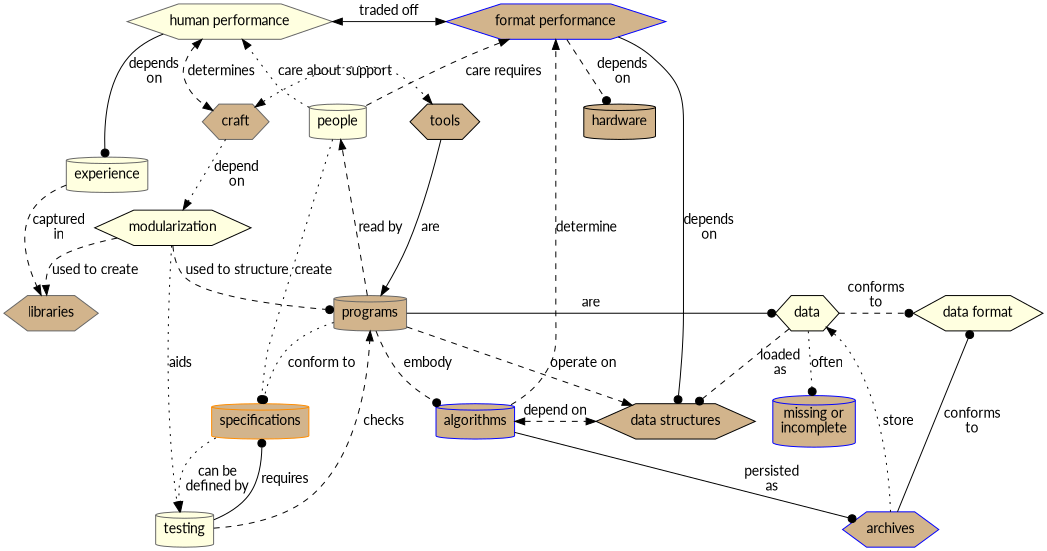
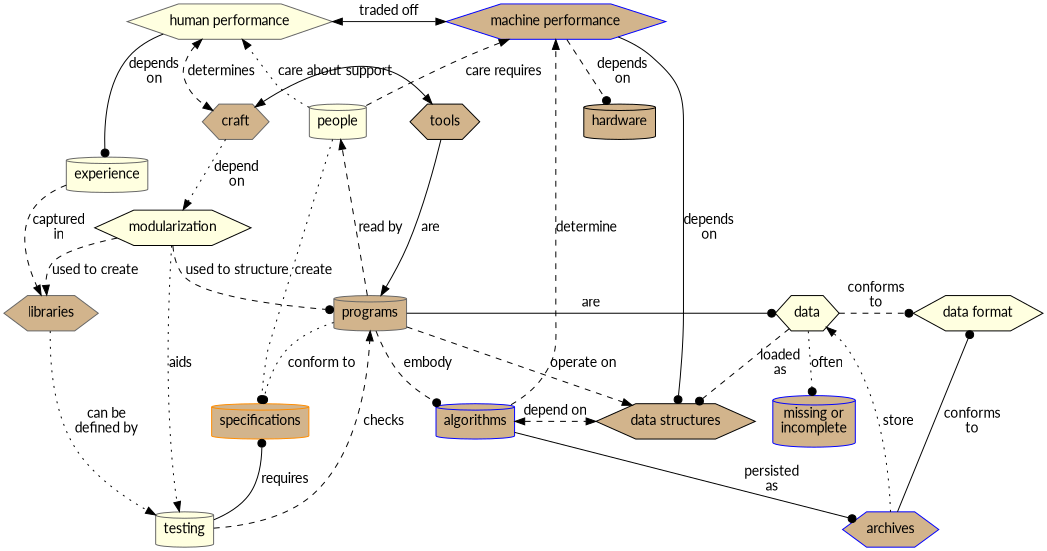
(556, 22) -> (556, 22)
(345, 68) -> (345, 68)
(186, 464) -> (69, 437)
